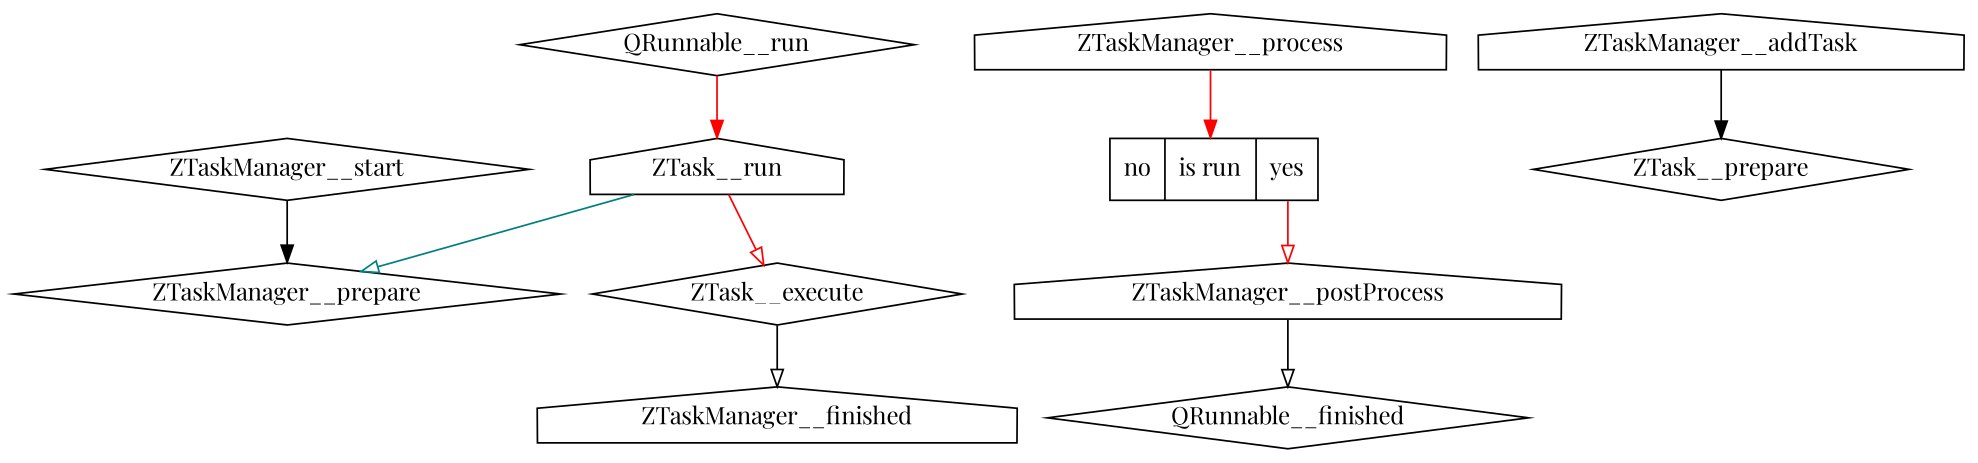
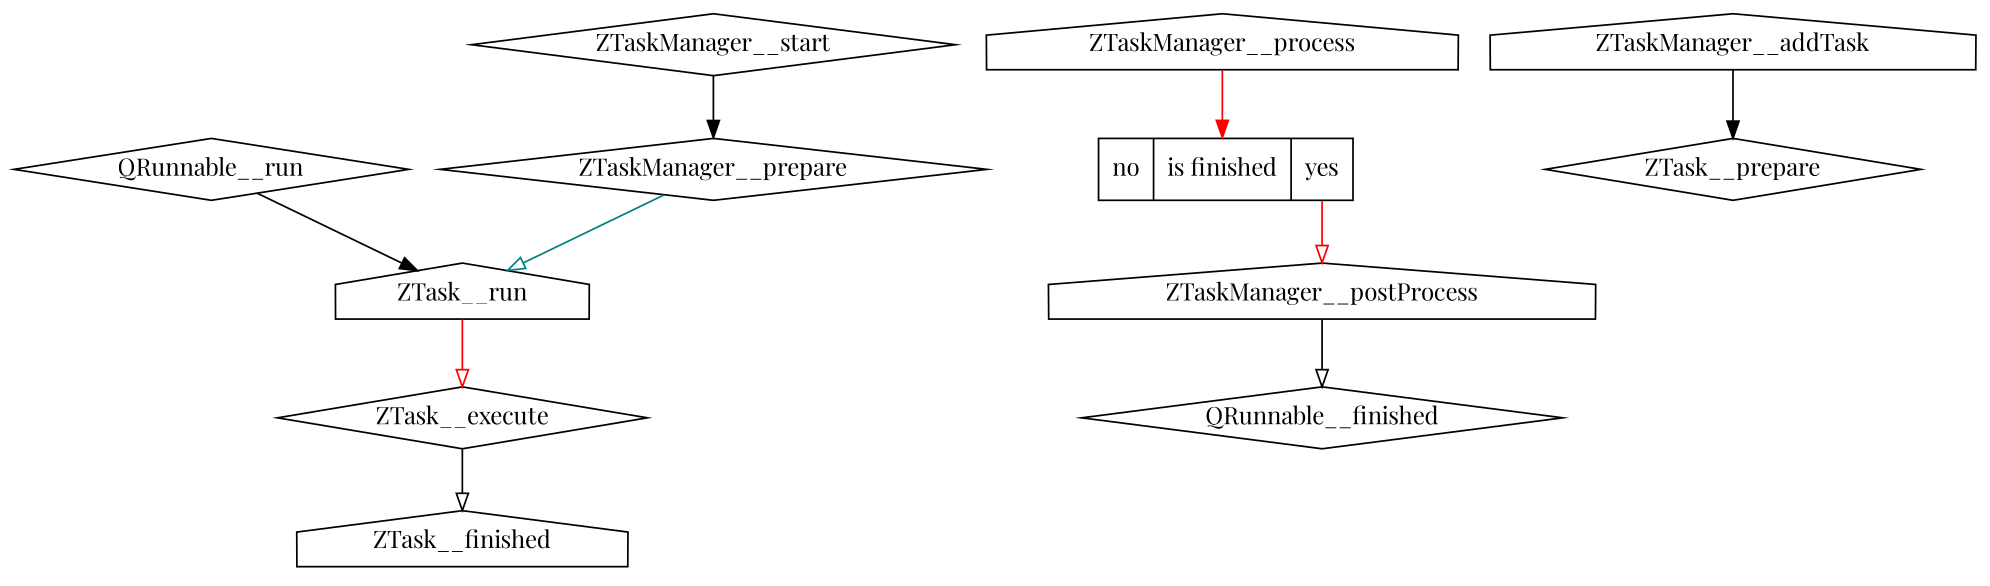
(717, 98) -> (330, 228)
(1211, 169) -> (1222, 169)
(506, 231) -> (594, 229)
(777, 418) -> (462, 542)
